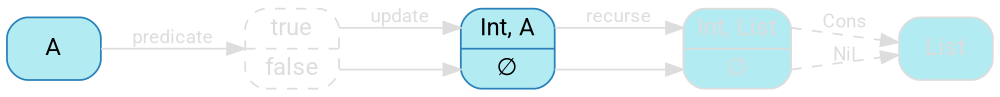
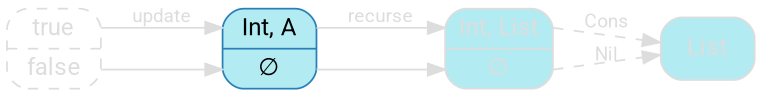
(54, 49) -> none
